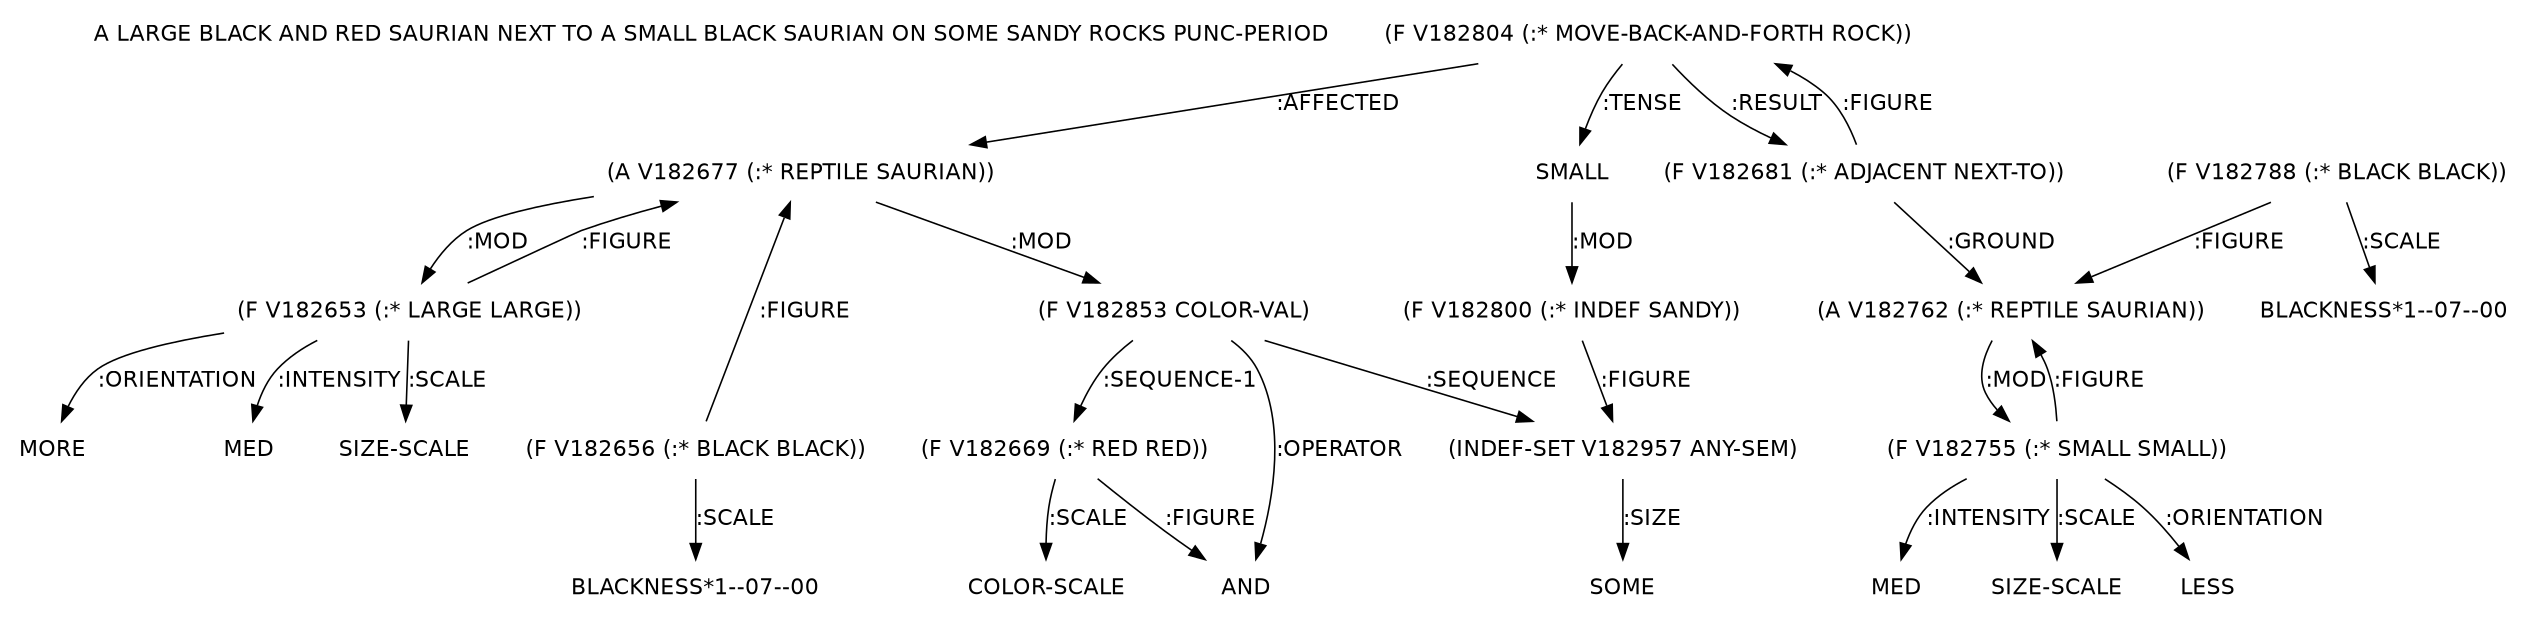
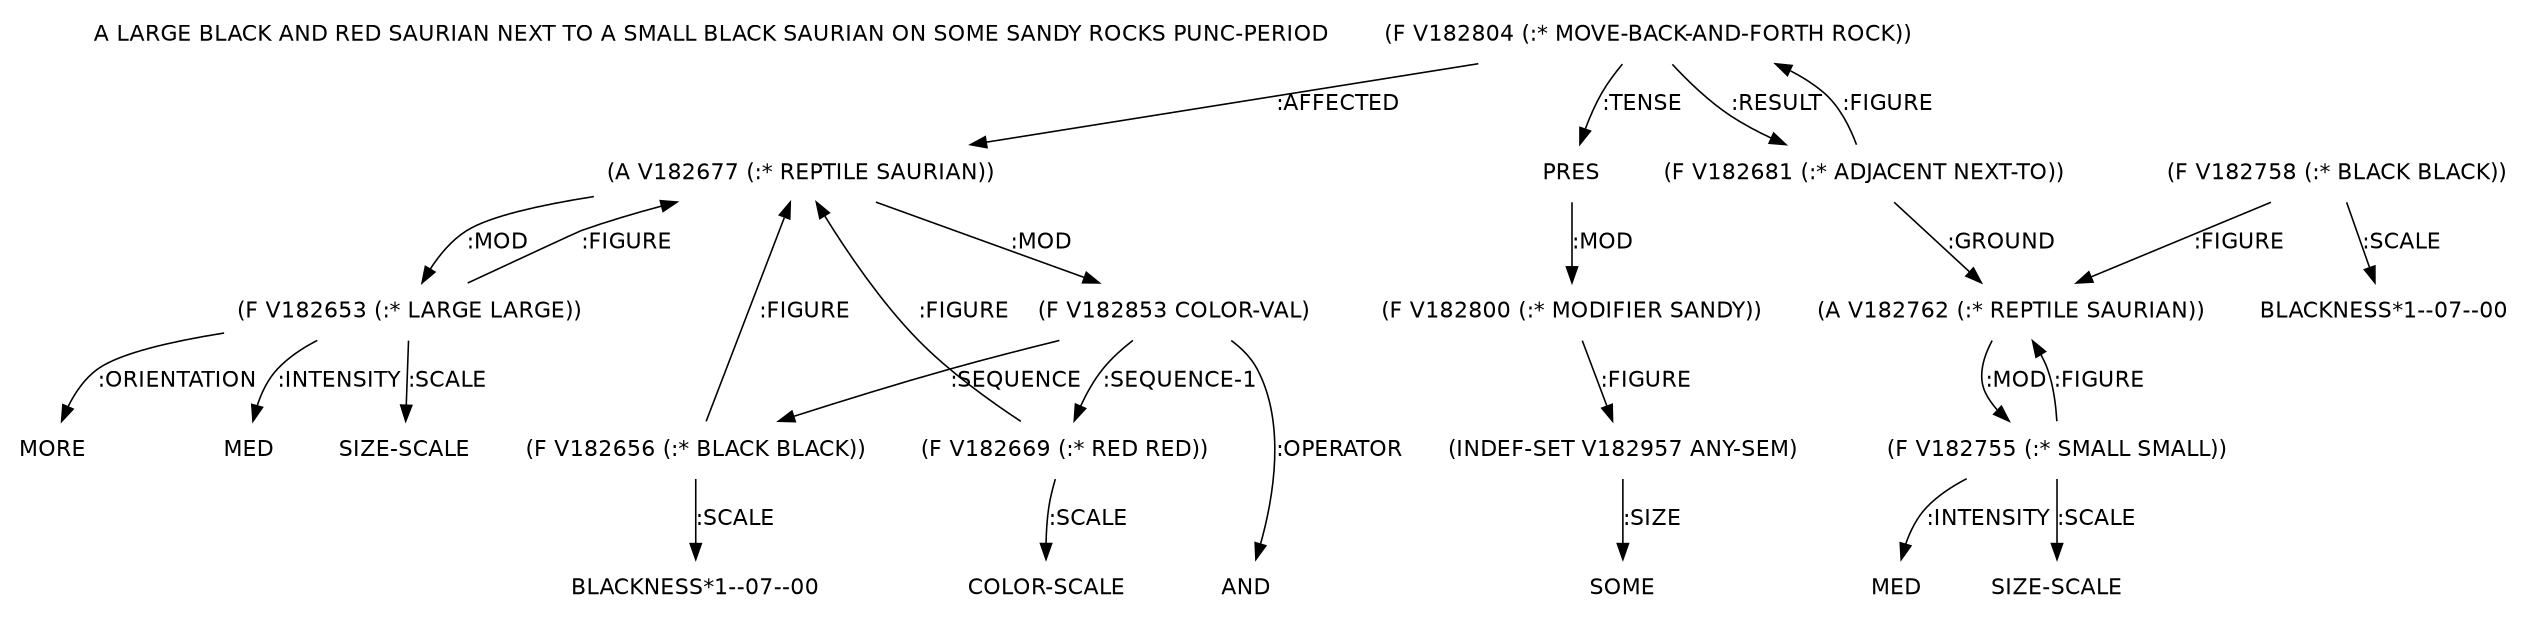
(1572, 173) -> (1572, 173)
(2337, 173) -> (2337, 173)
(1572, 312) -> (1572, 312)
(1391, 379) -> (926, 376)
(1144, 516) -> (910, 331)
(2208, 588) -> none
